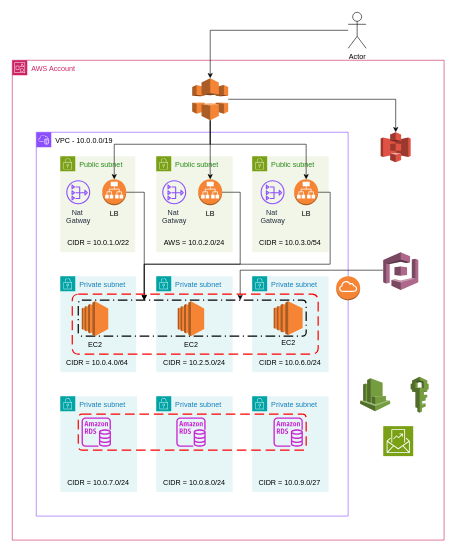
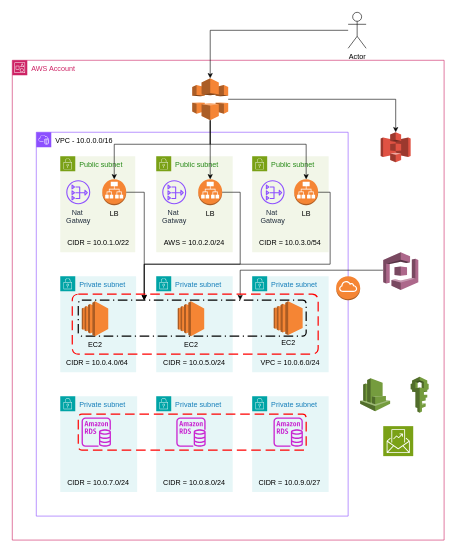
(85, 141) -> (85, 141)
(194, 363) -> (194, 363)
(290, 363) -> (290, 363)
